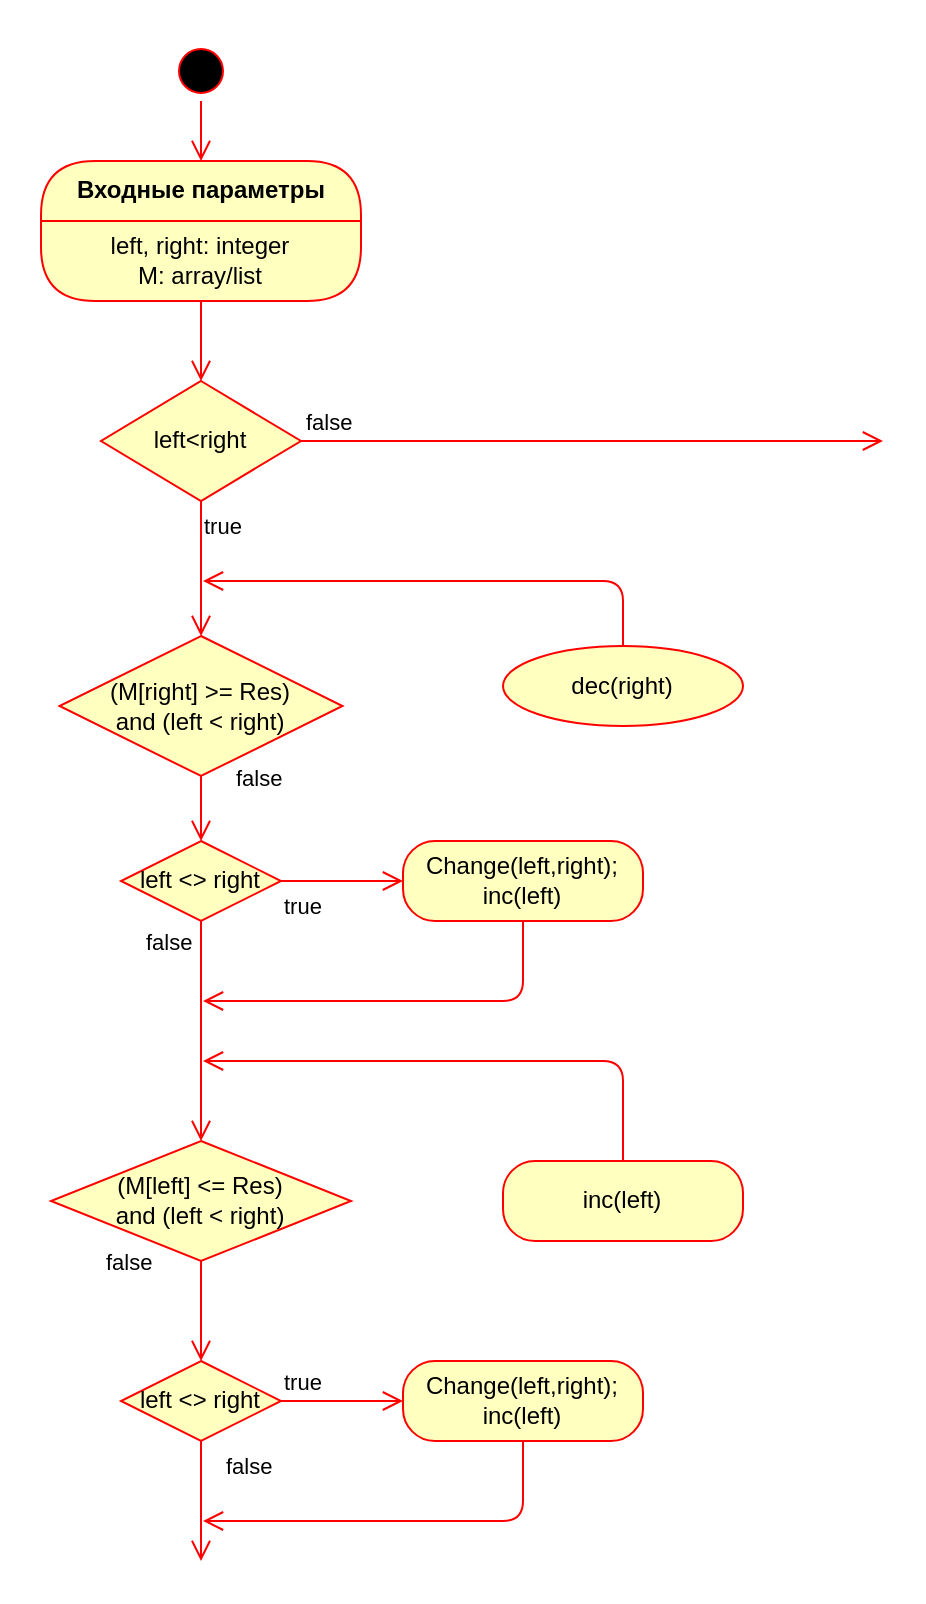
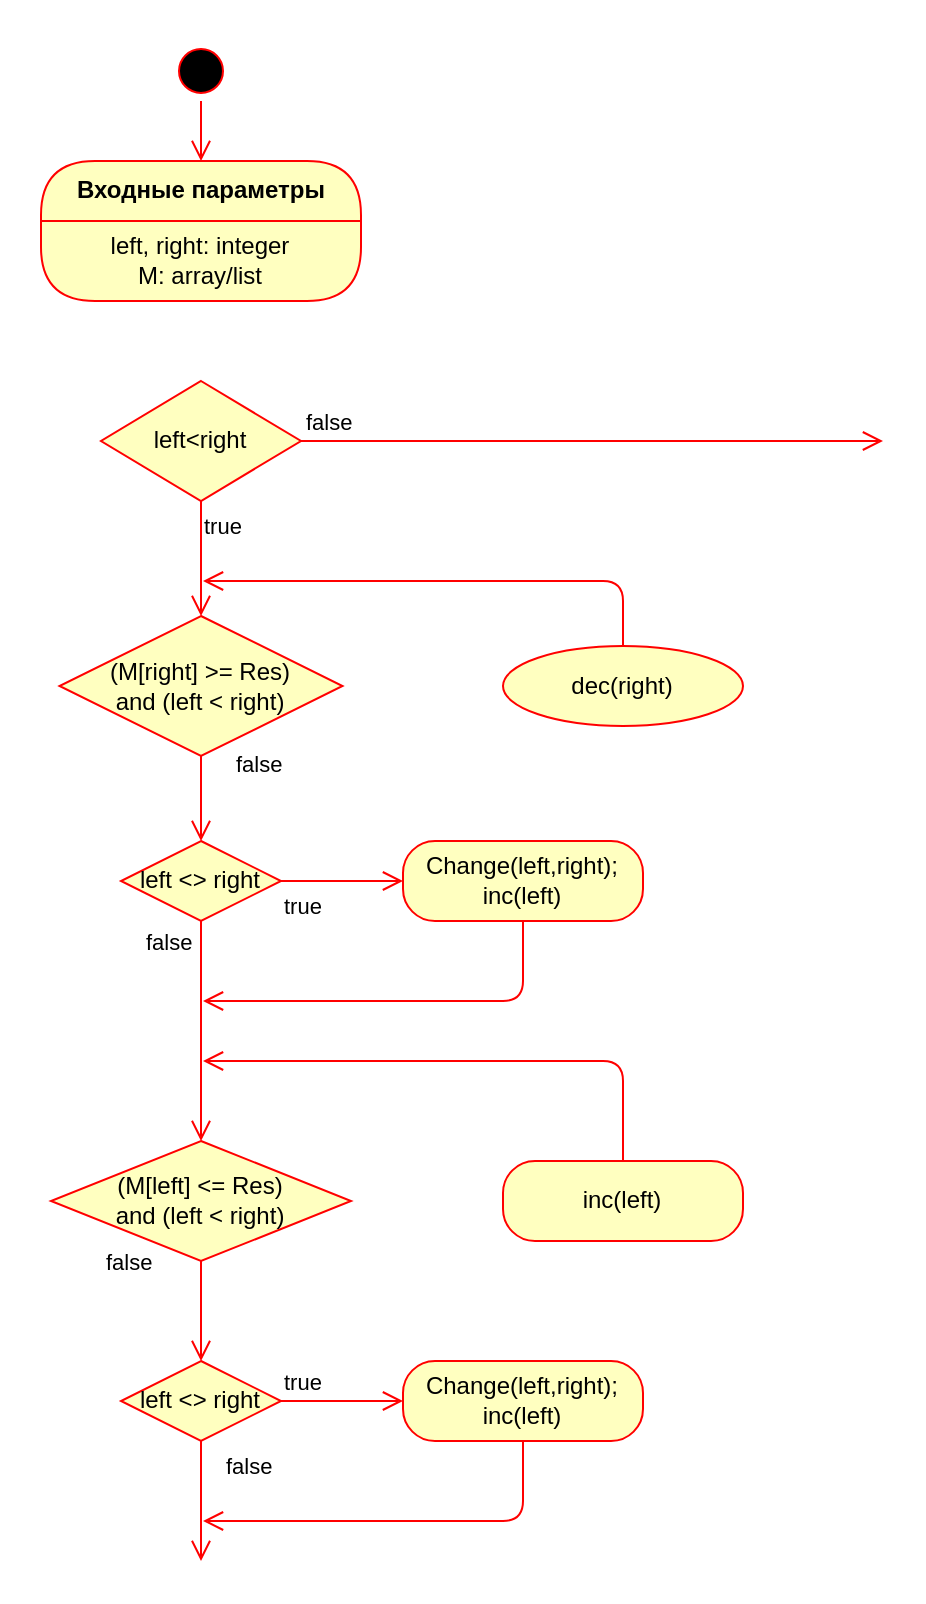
(201, 338) -> none
(201, 706) -> (201, 686)
